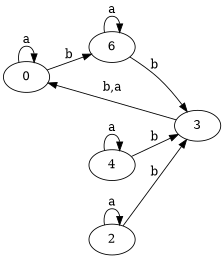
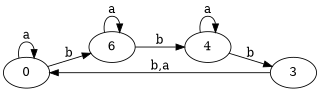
(158, 78) -> (155, 47)
(112, 240) -> none
